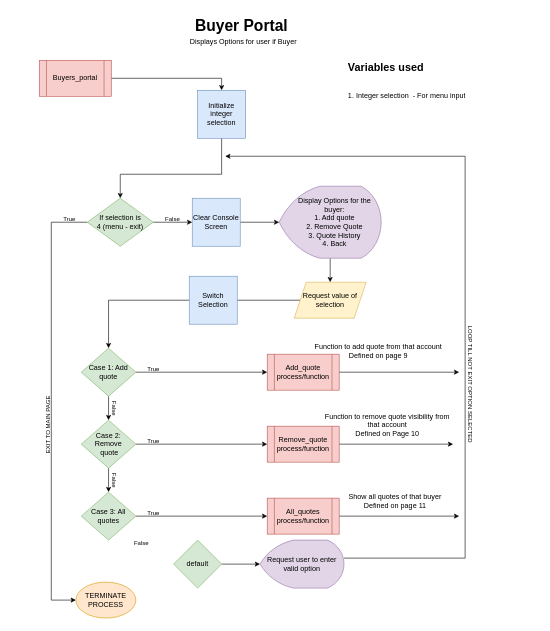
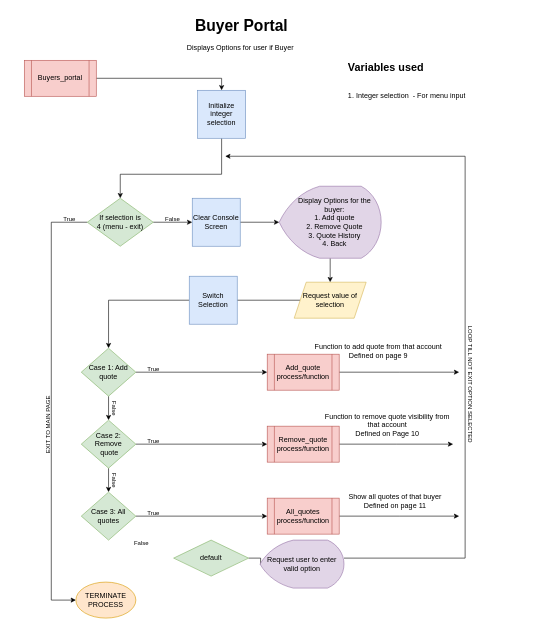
(243, 42) -> (240, 48)
(75, 78) -> (60, 78)
(198, 564) -> (211, 558)
